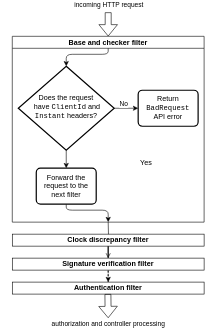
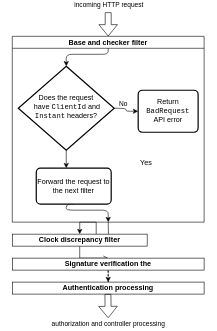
(168, 108) -> (168, 111)
(66, 186) -> (74, 186)
(108, 240) -> (80, 240)
(108, 264) -> (108, 264)
(108, 288) -> (108, 288)
